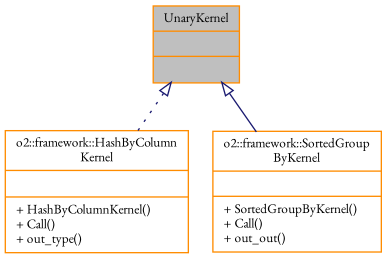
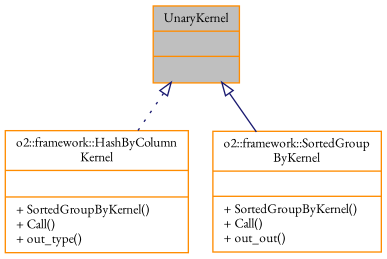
(84, 210) -> (83, 210)
